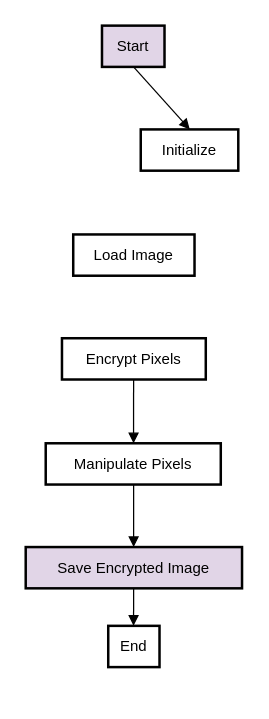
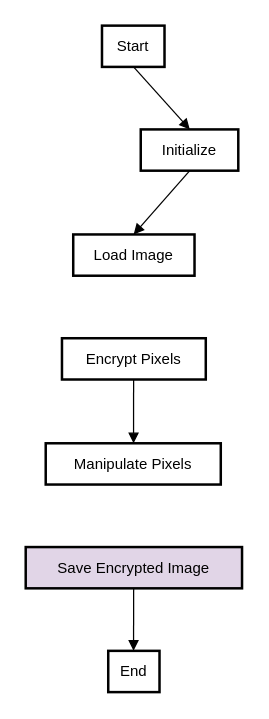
(133, 46) -> (133, 46)
none -> (165, 199)
(134, 511) -> none
(134, 646) -> (134, 671)
